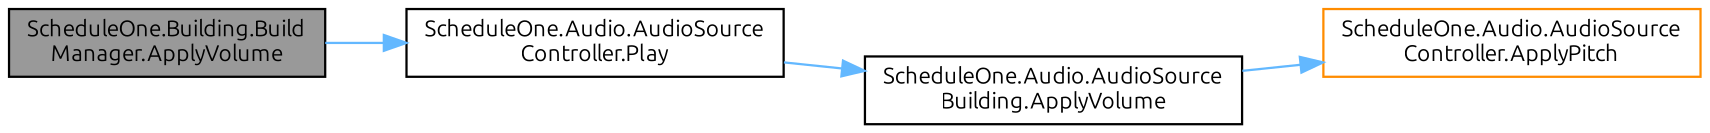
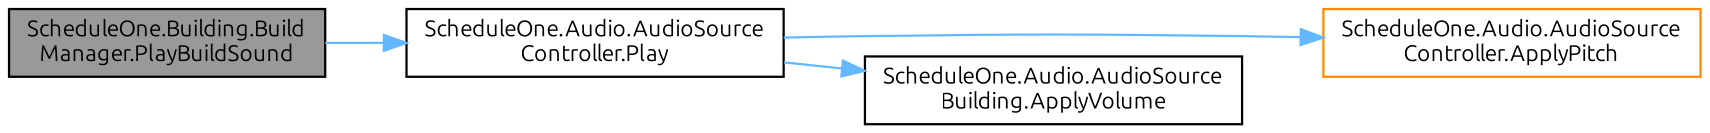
(167, 43) -> (167, 43)
(1271, 68) -> (1042, 35)
